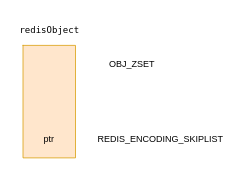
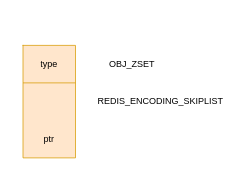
(49, 30) -> none
none -> (49, 64)
(160, 139) -> (160, 102)
